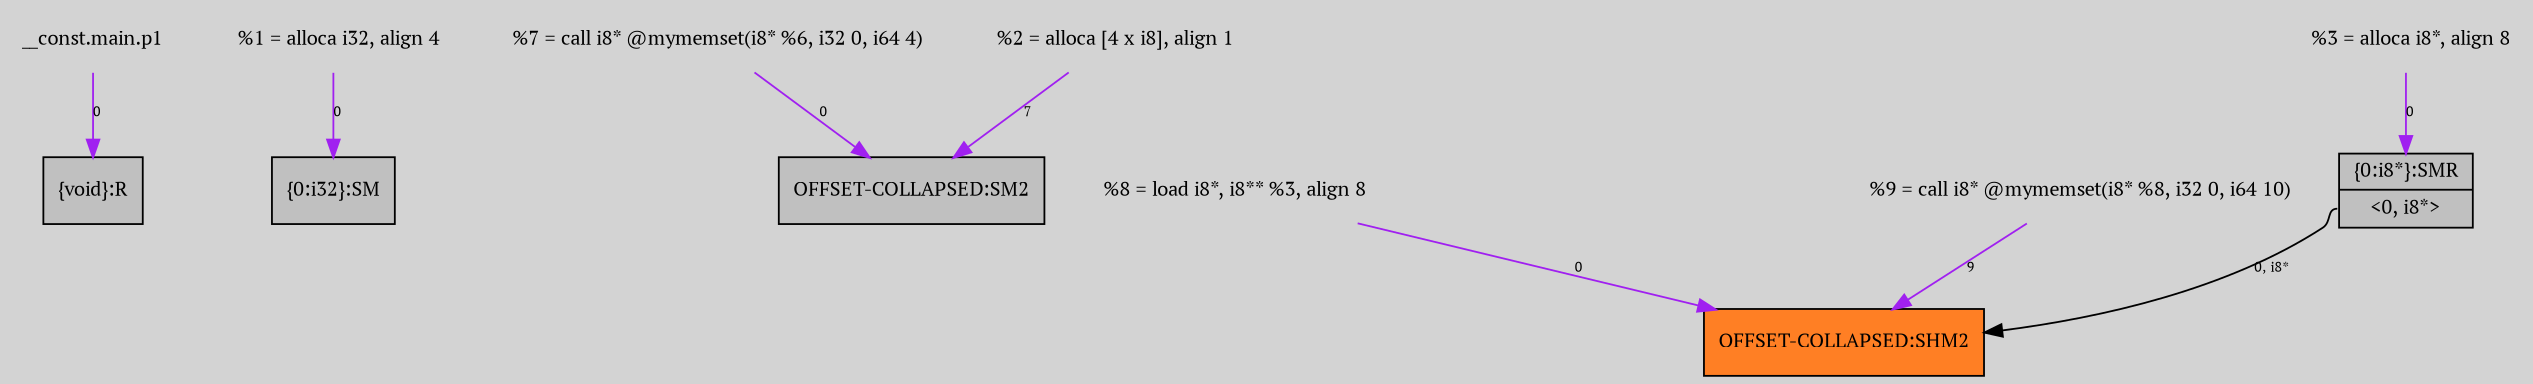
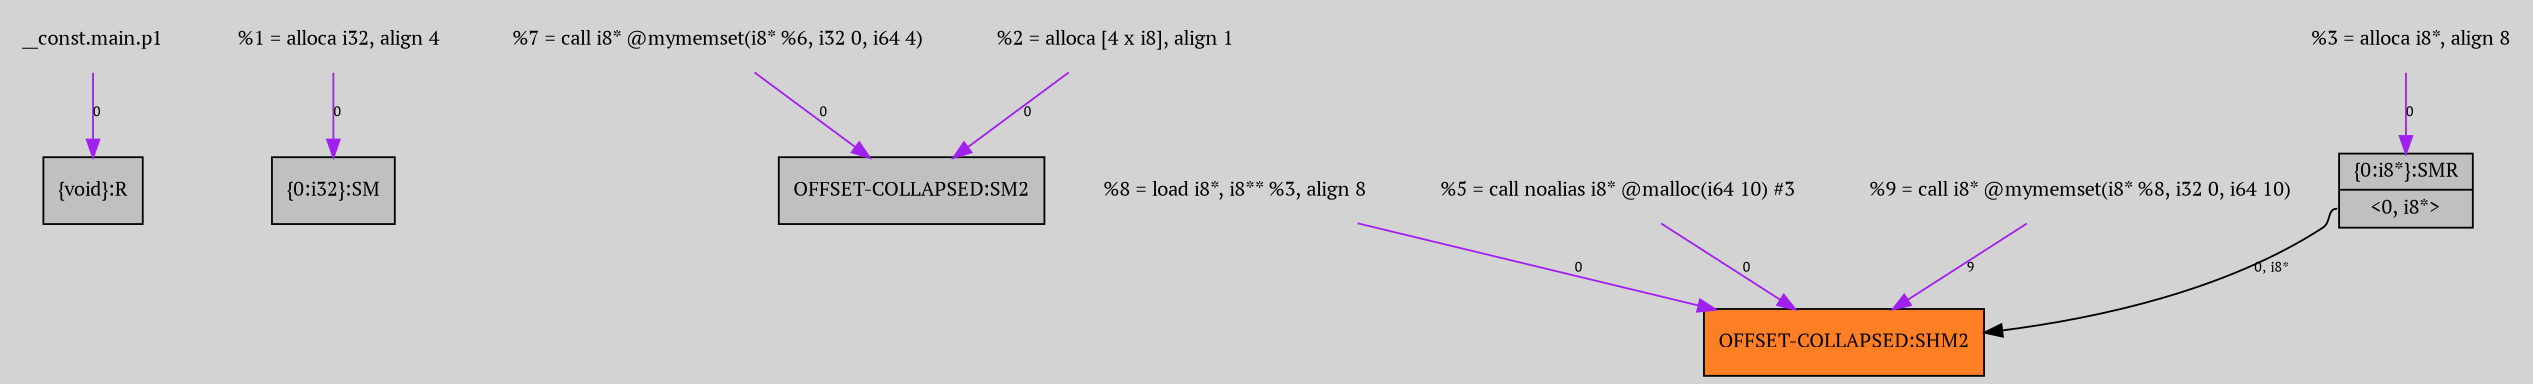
(1028, 113) -> (1028, 113)
none -> (1613, 191)
